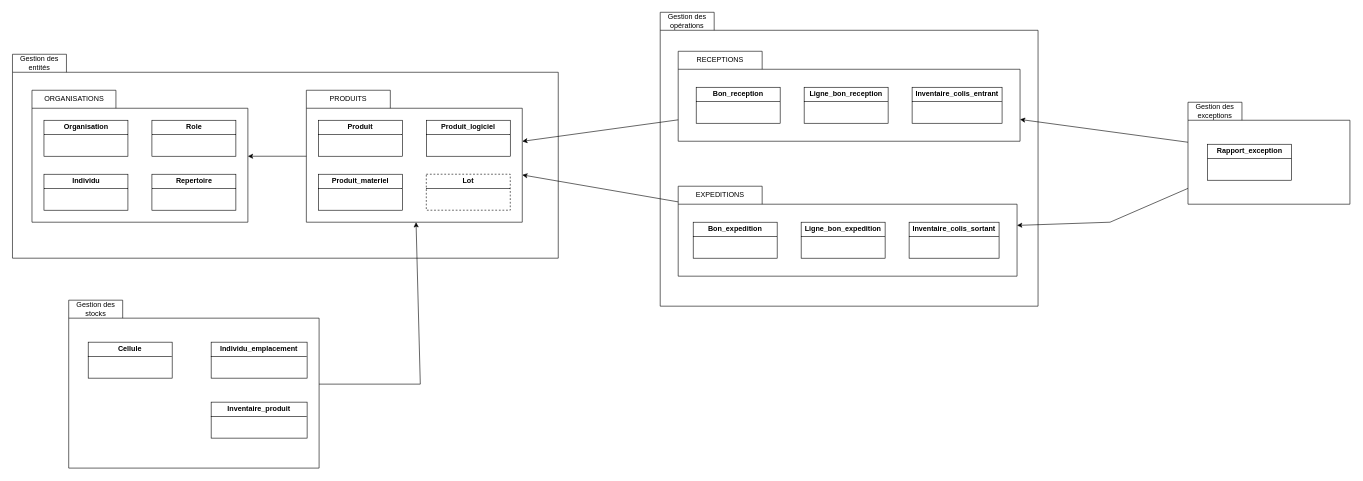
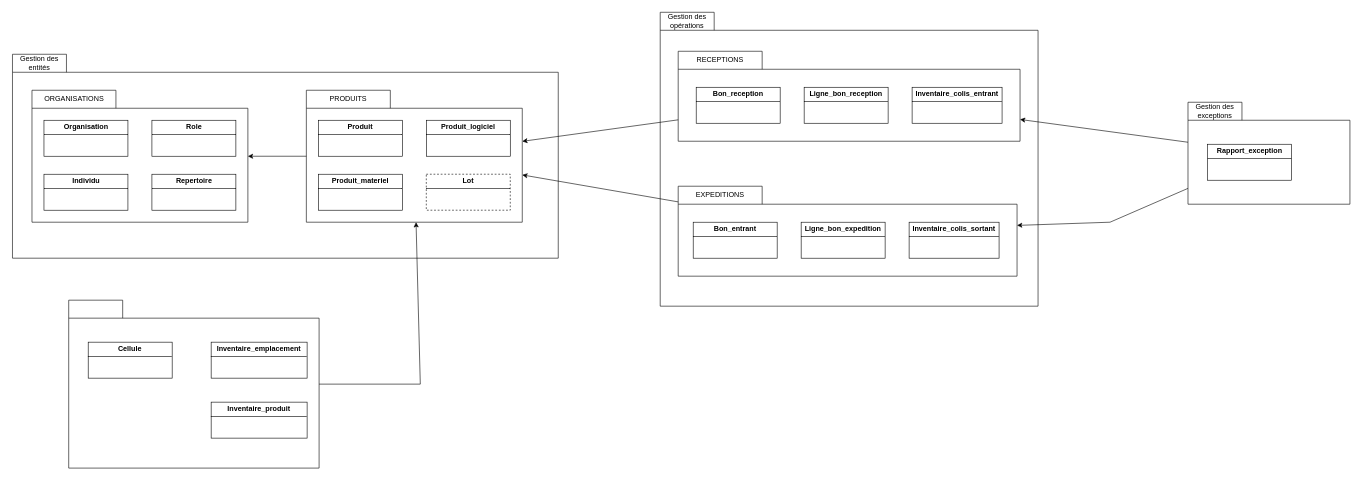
(720, 227) -> (715, 227)
(96, 309) -> none
(248, 347) -> (253, 347)
